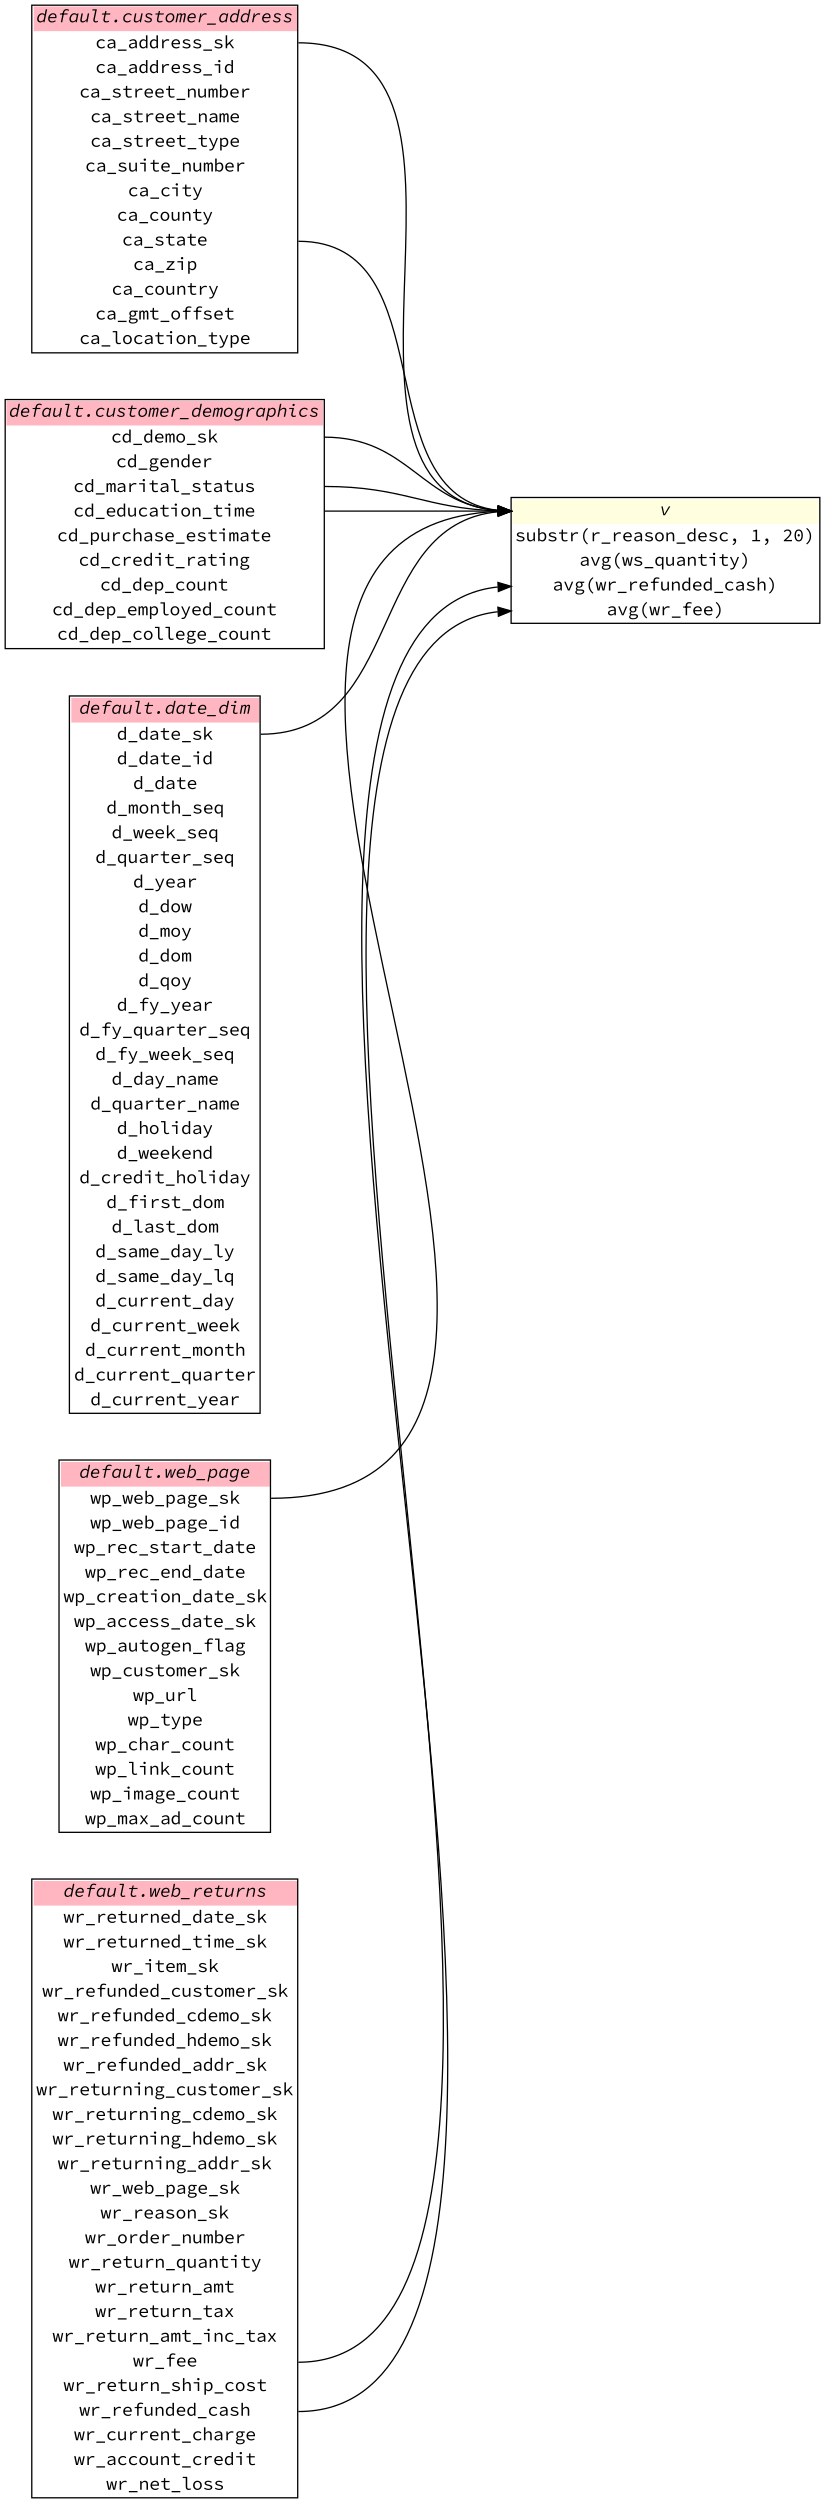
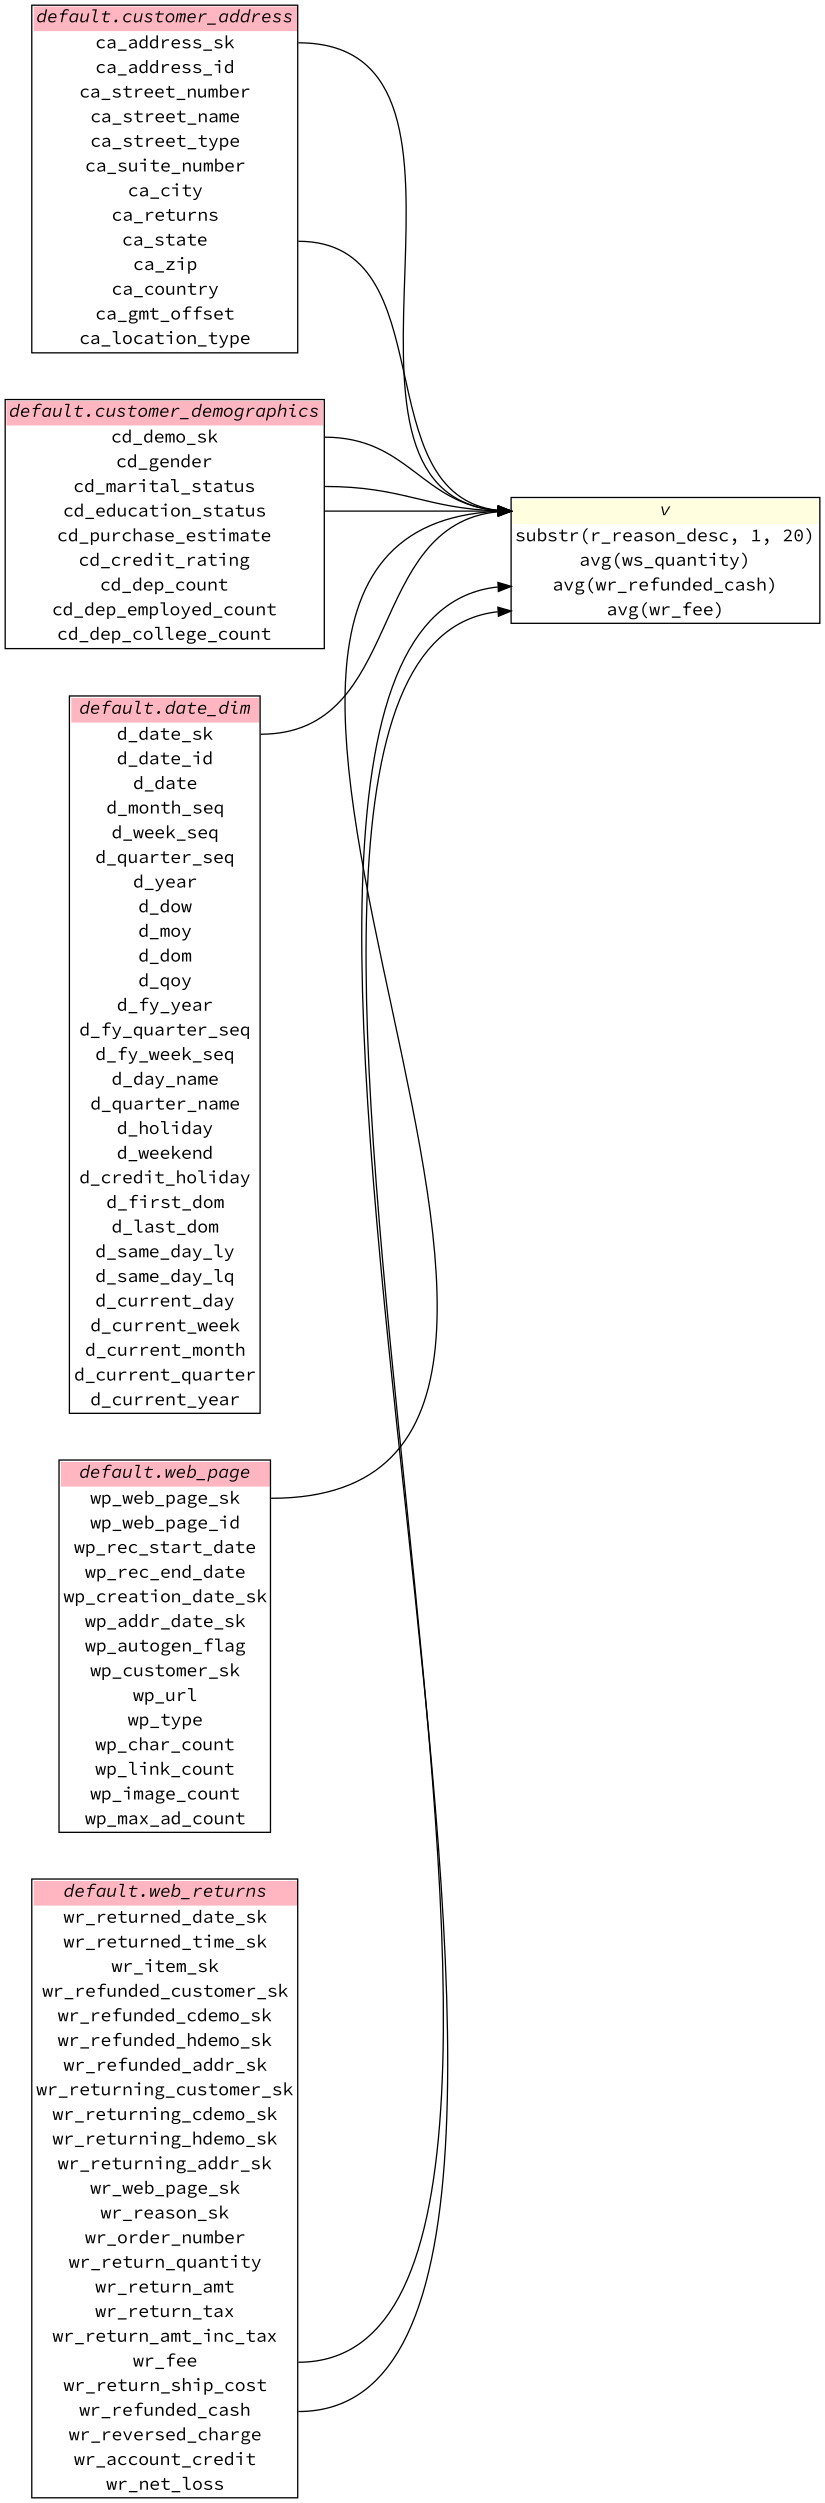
(165, 215) -> (165, 215)
(165, 511) -> (165, 511)
(165, 1622) -> (165, 1622)
(165, 2435) -> (165, 2435)
